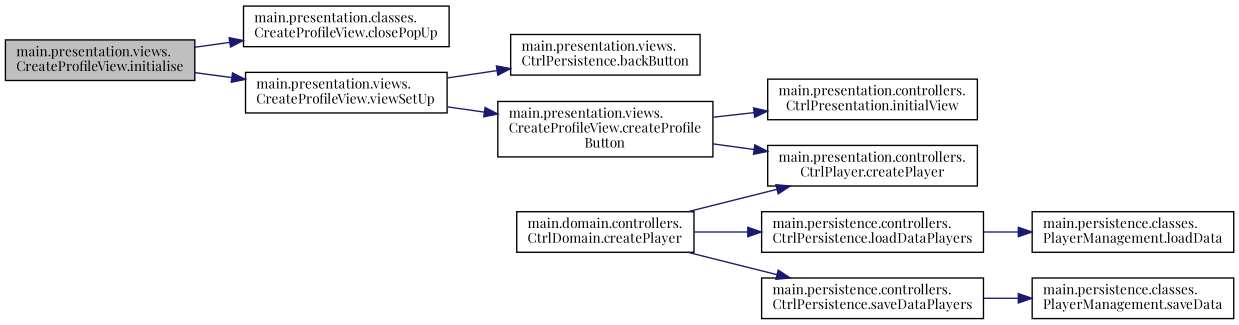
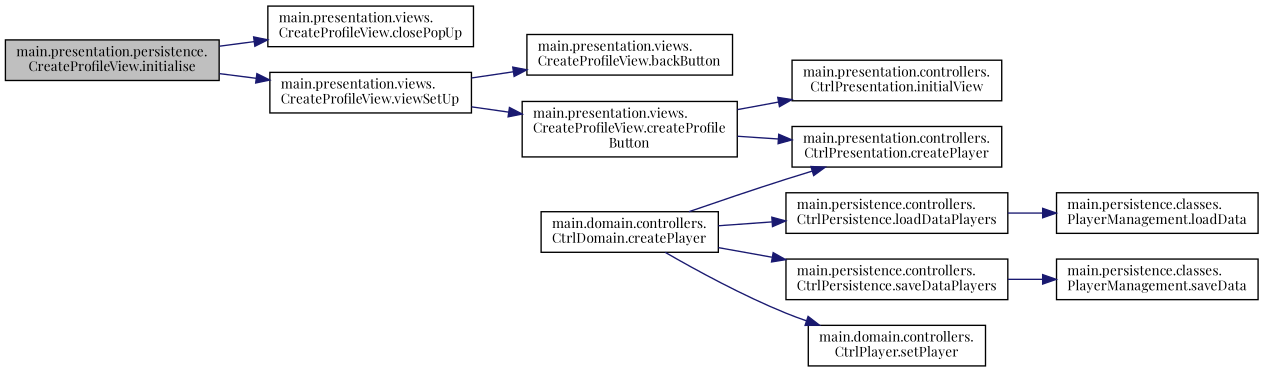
(346, 26) -> (371, 26)
(605, 55) -> (630, 55)
(100, 60) -> (112, 60)
(873, 166) -> (897, 147)
none -> (897, 346)
